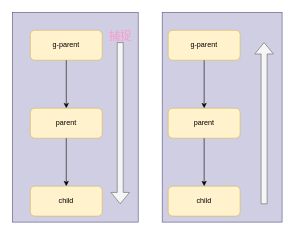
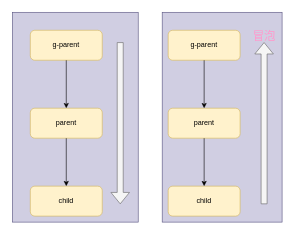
(120, 36) -> none
none -> (264, 36)
